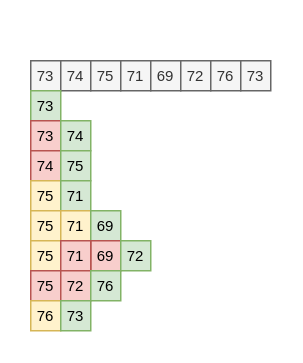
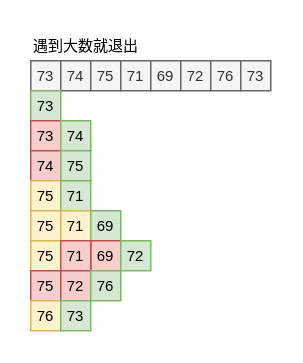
none -> (151, 46)
